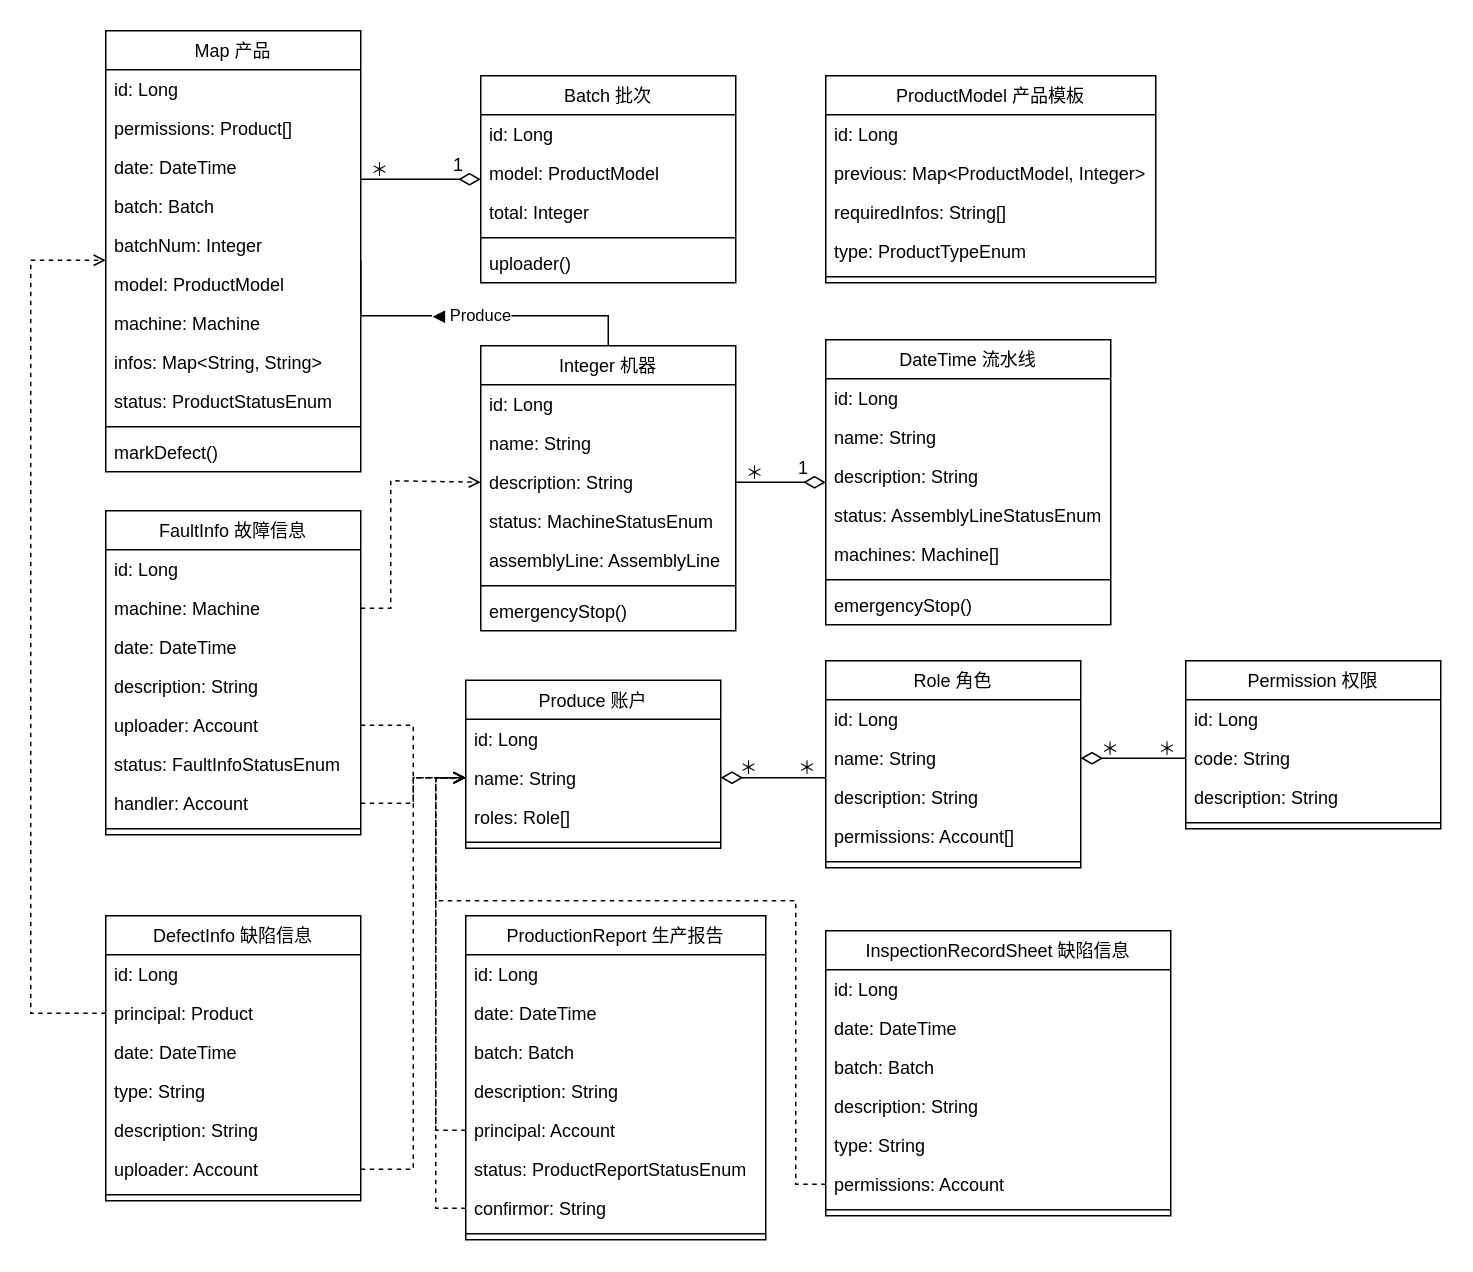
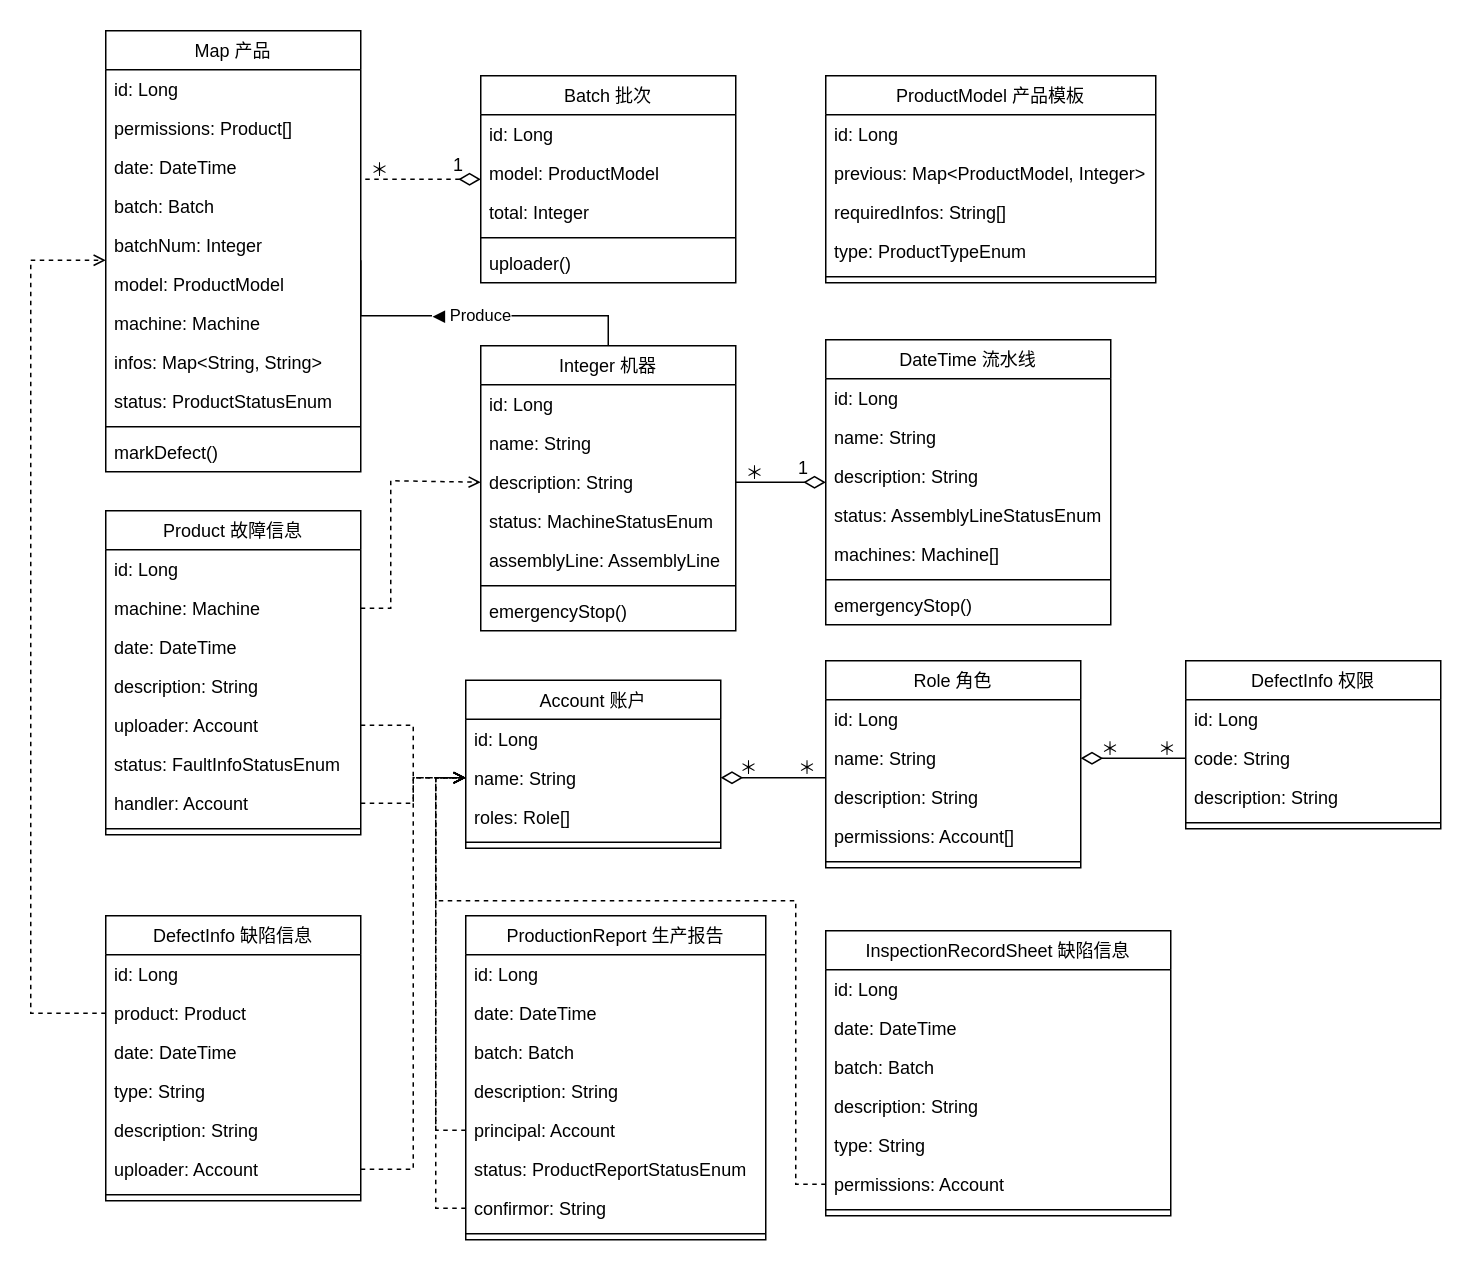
(409, 179) -> (409, 179)
(233, 531) -> (233, 531)
(1313, 681) -> (1313, 681)
(593, 701) -> (593, 701)
(193, 1014) -> (190, 1014)
